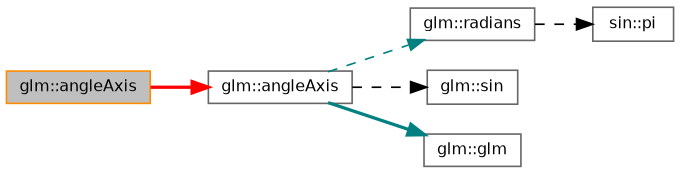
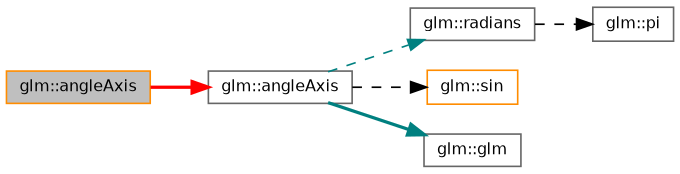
(633, 24) -> (633, 24)
(472, 87) -> (472, 87)
